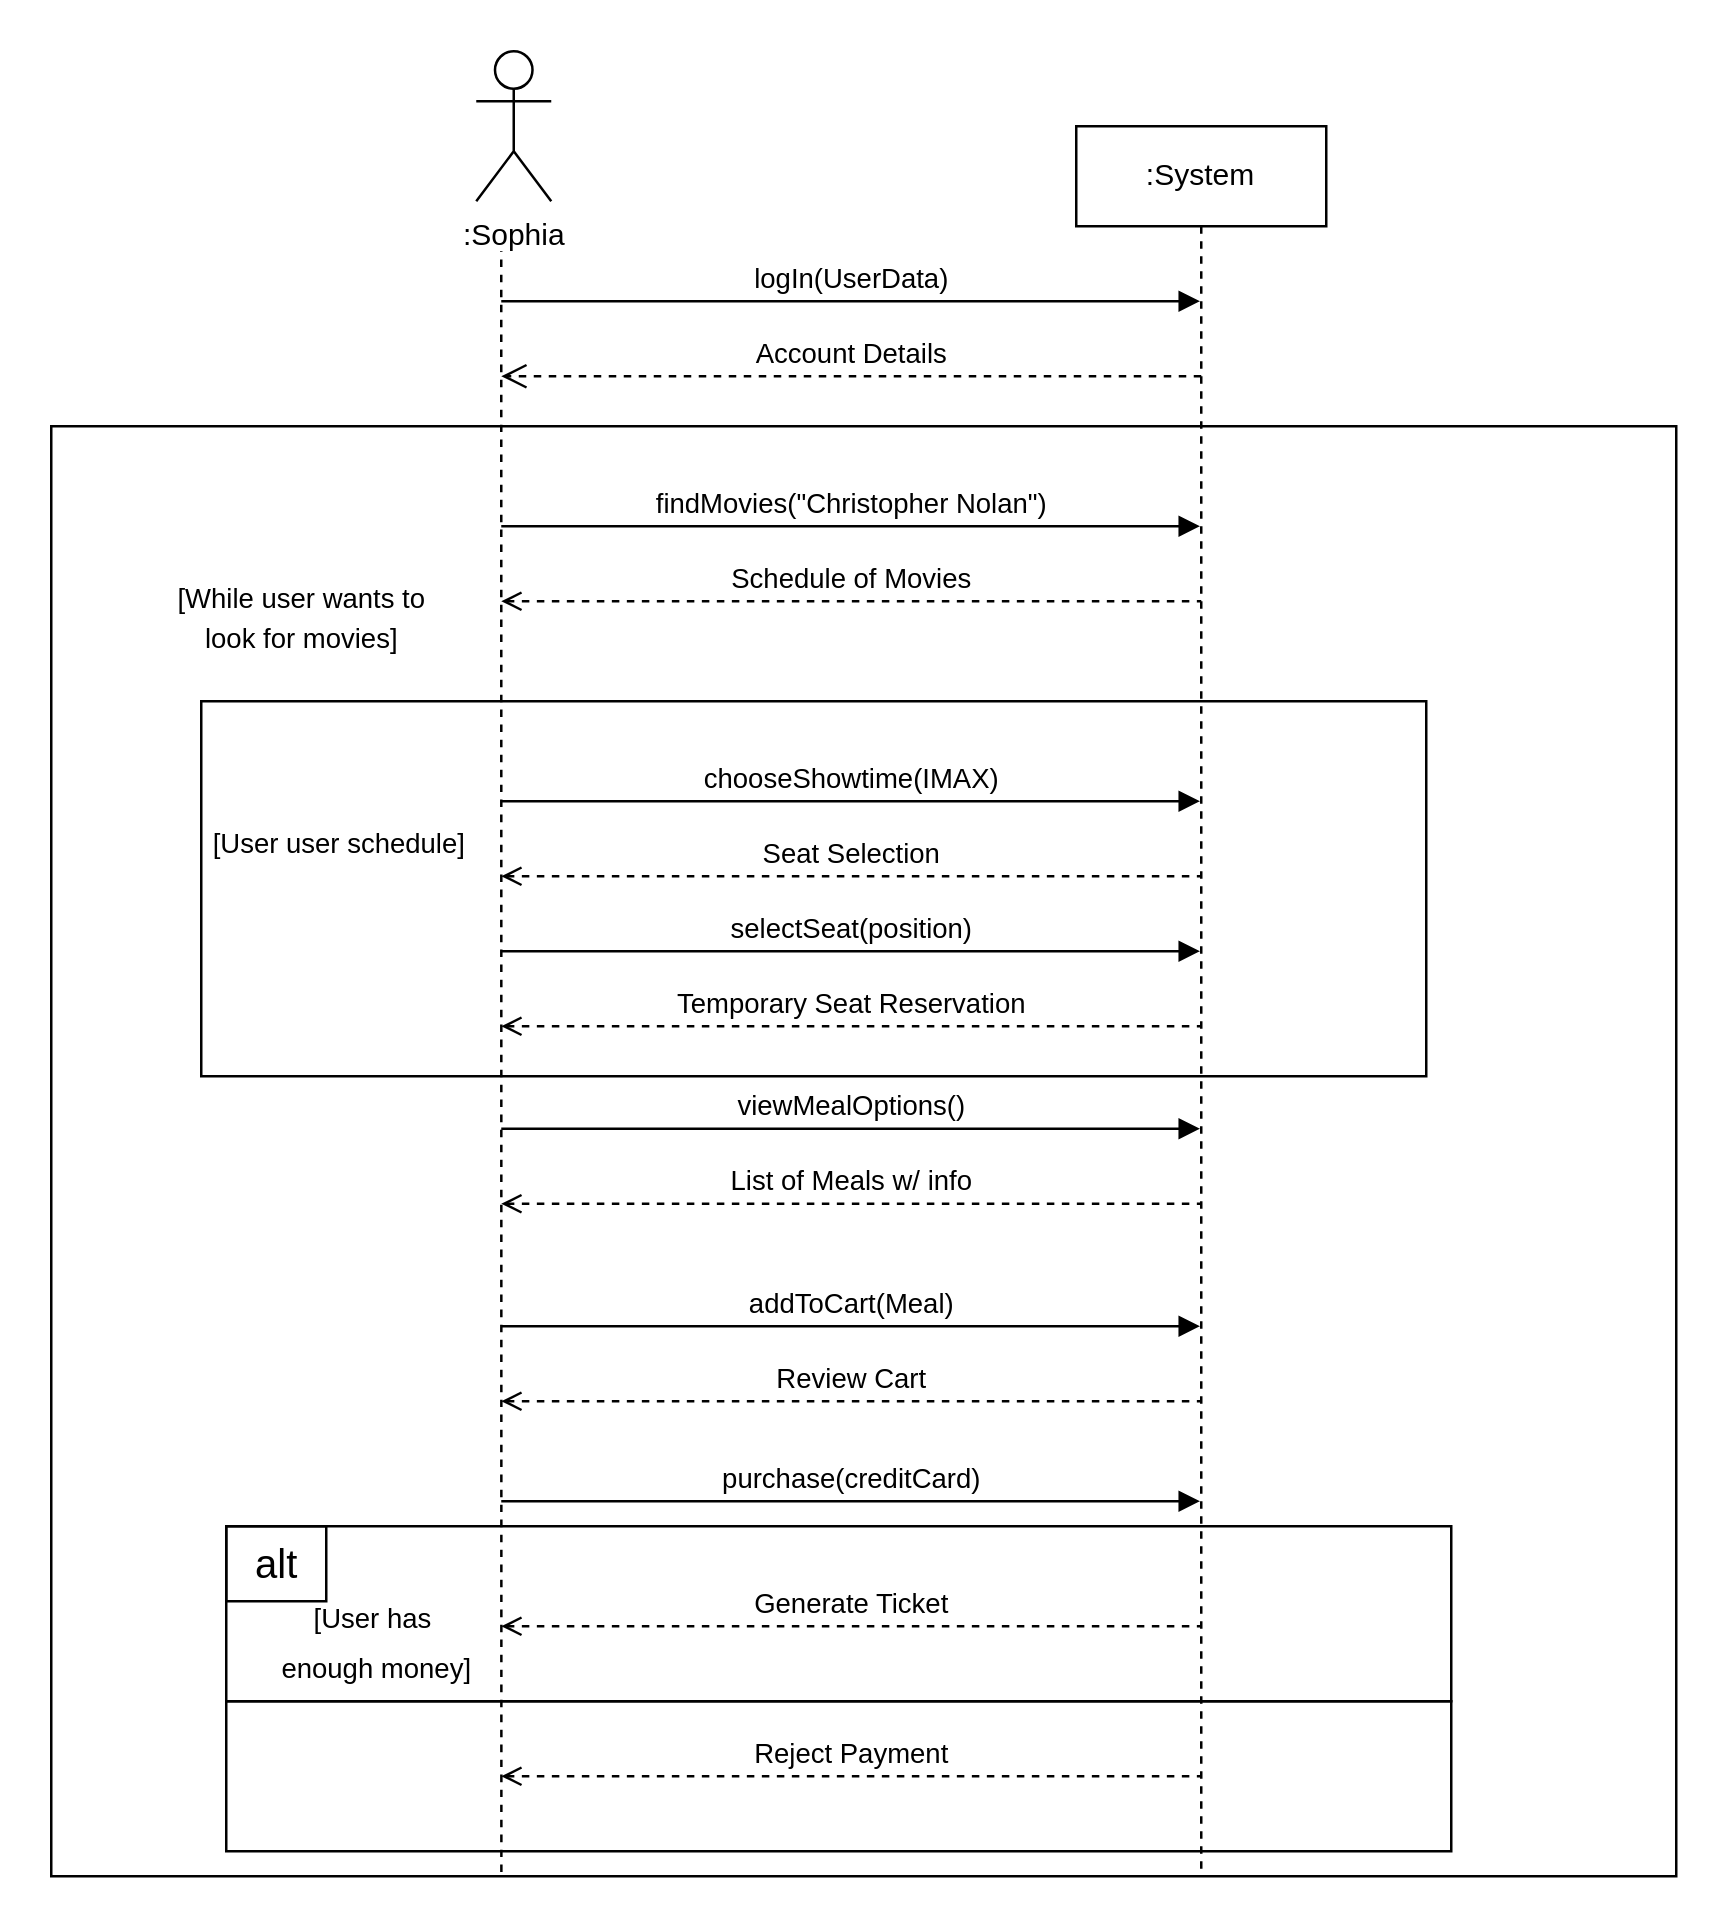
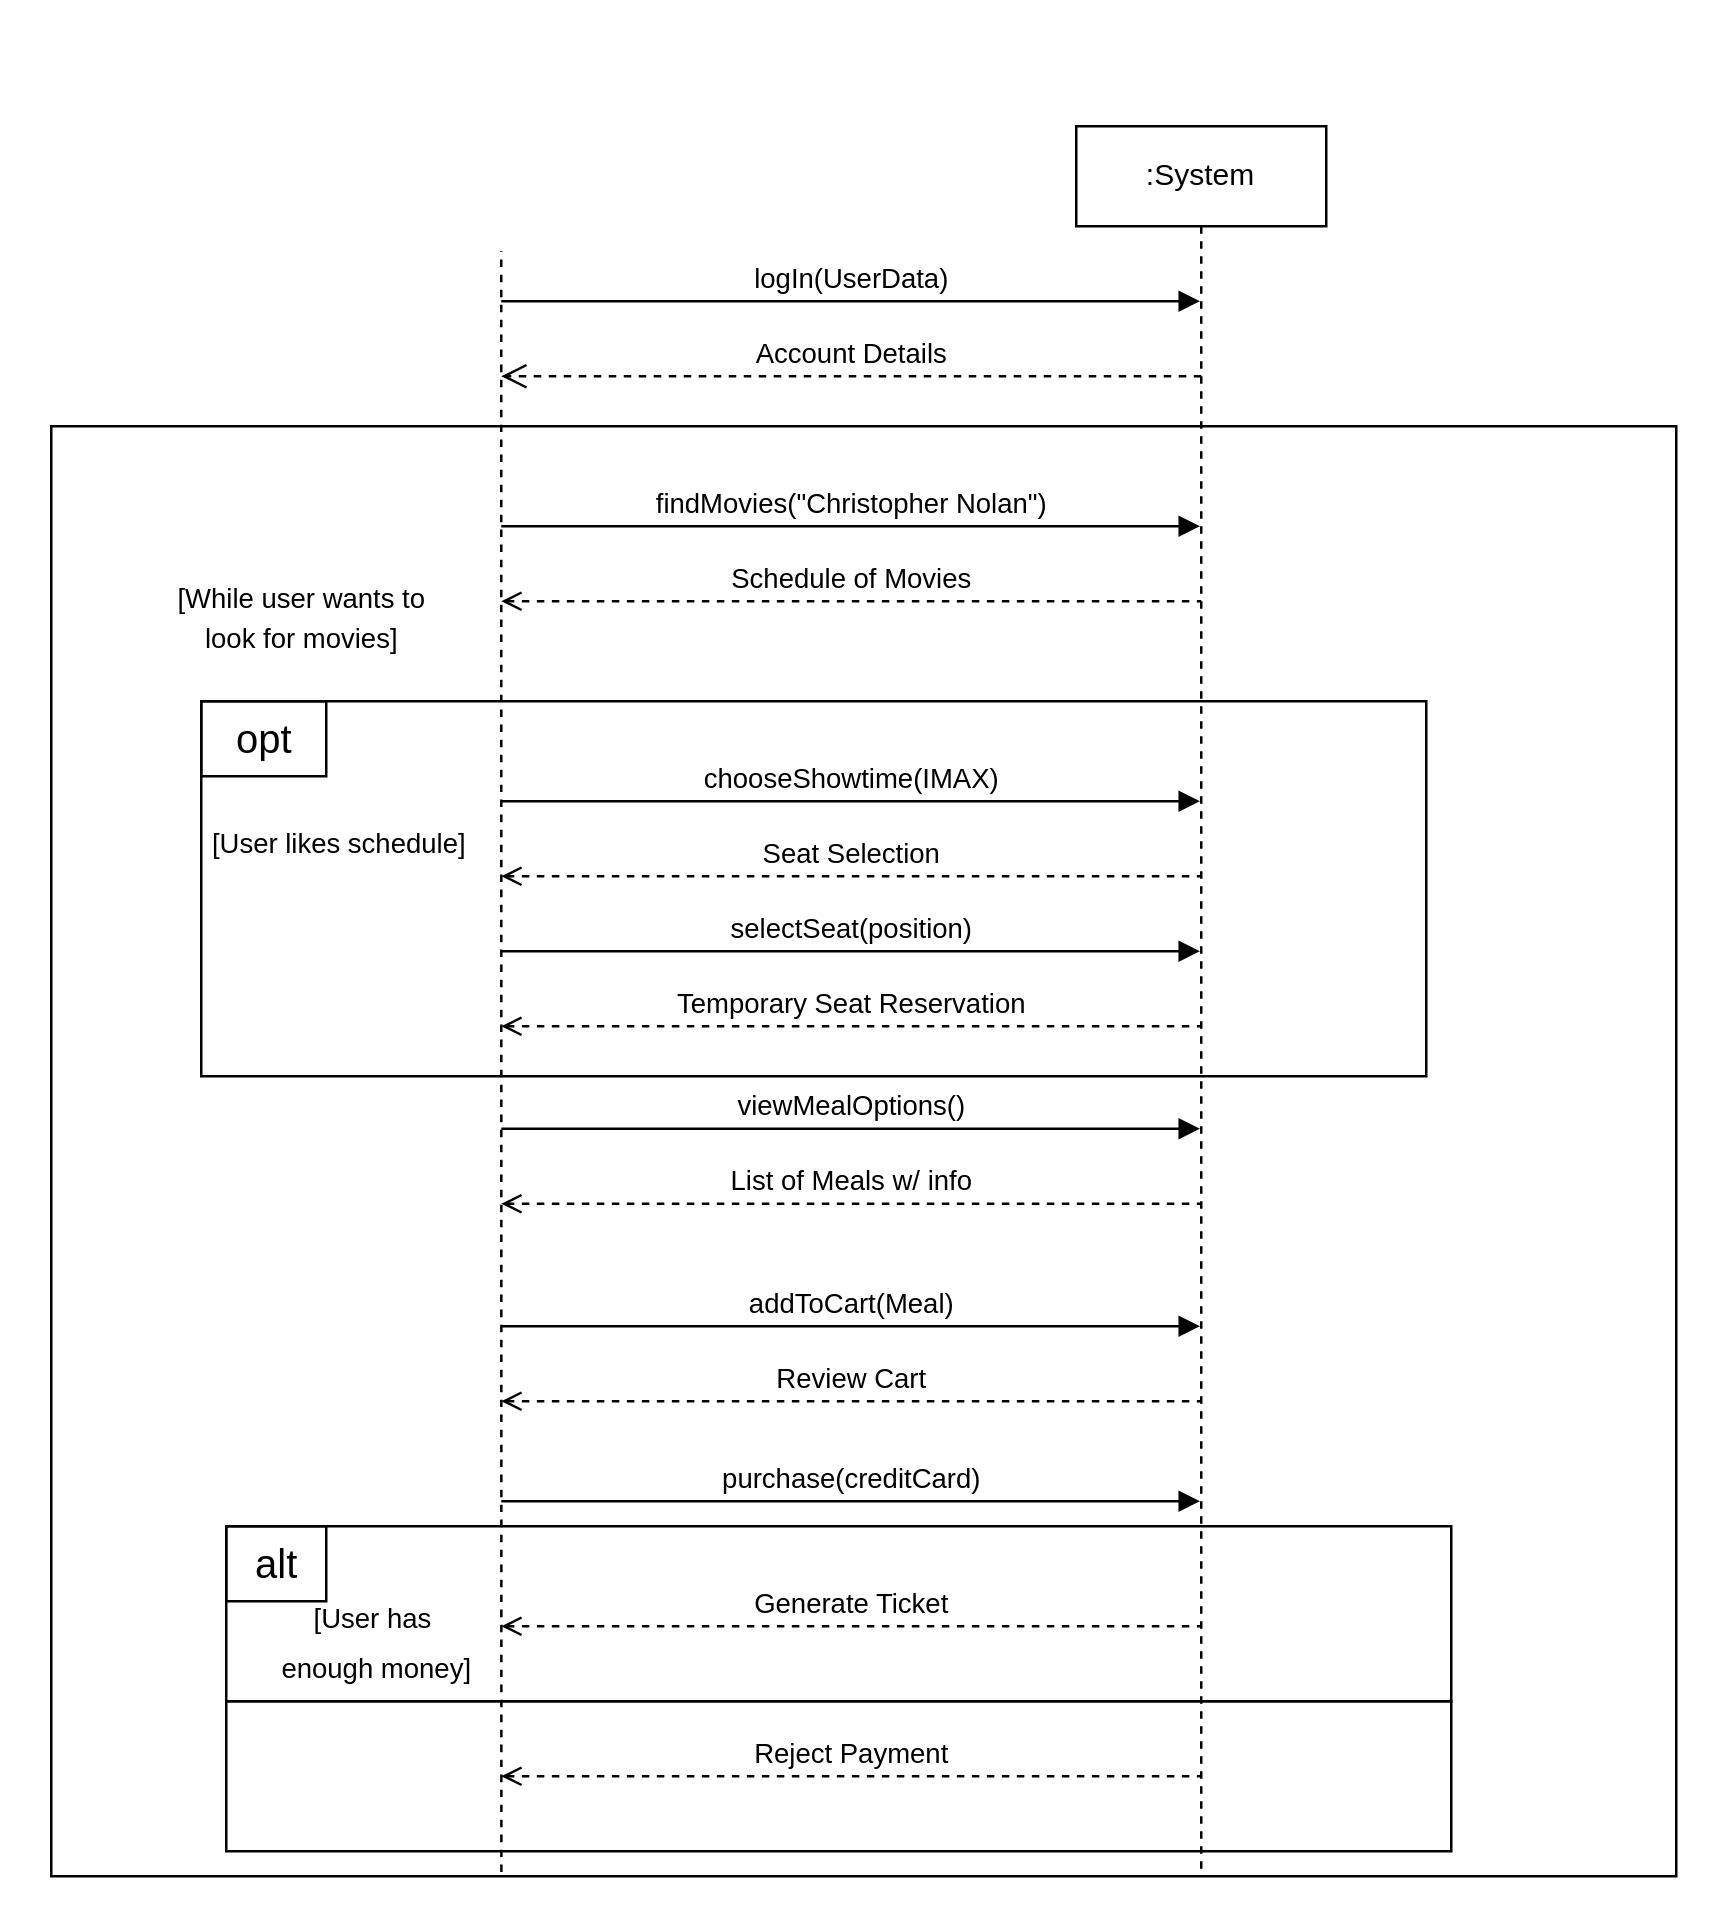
(514, 126) -> none
none -> (264, 739)
(340, 839) -> (340, 839)
